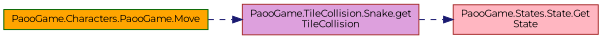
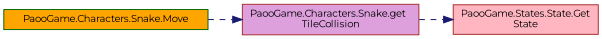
(106, 20) -> (106, 20)
(331, 20) -> (331, 20)
